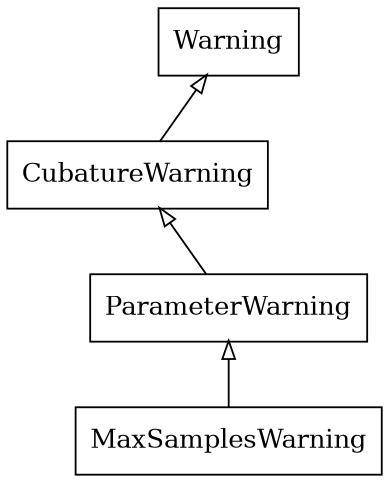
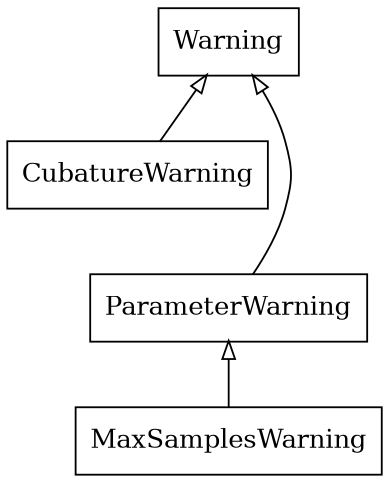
(188, 249) -> (290, 184)
